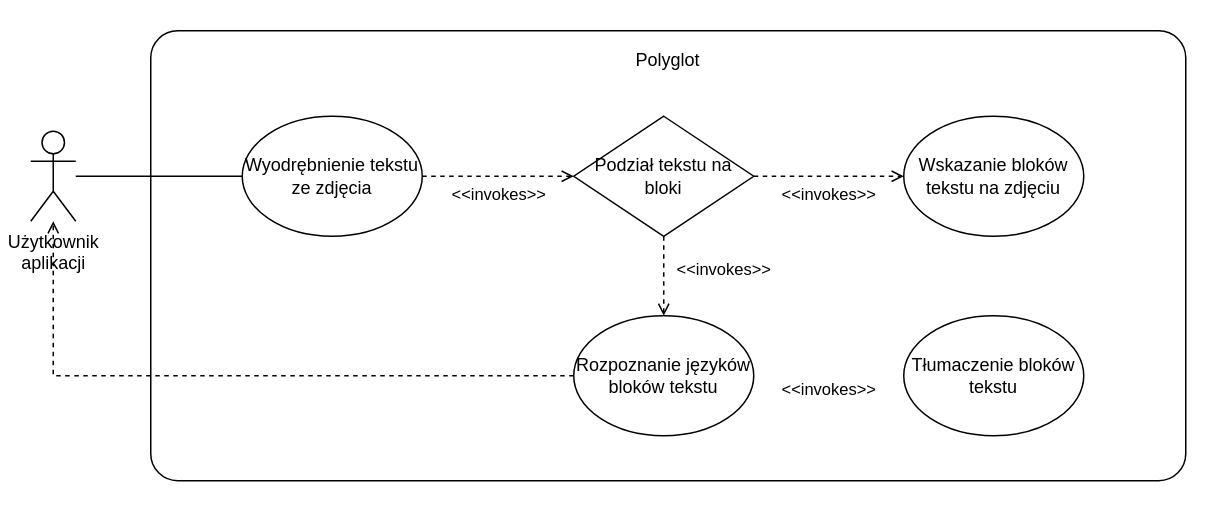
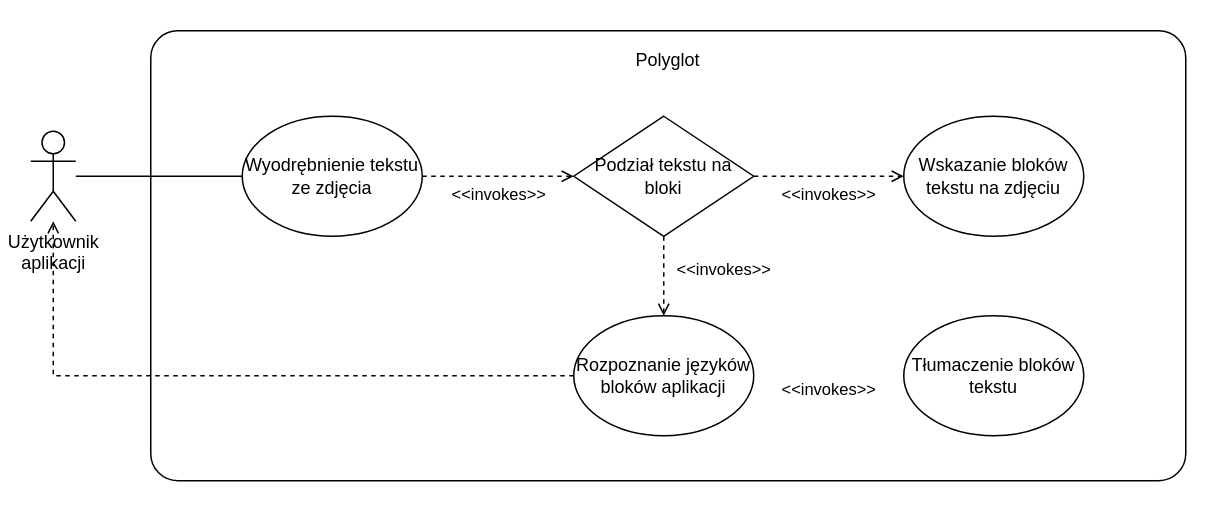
(664, 376) -> (664, 376)
